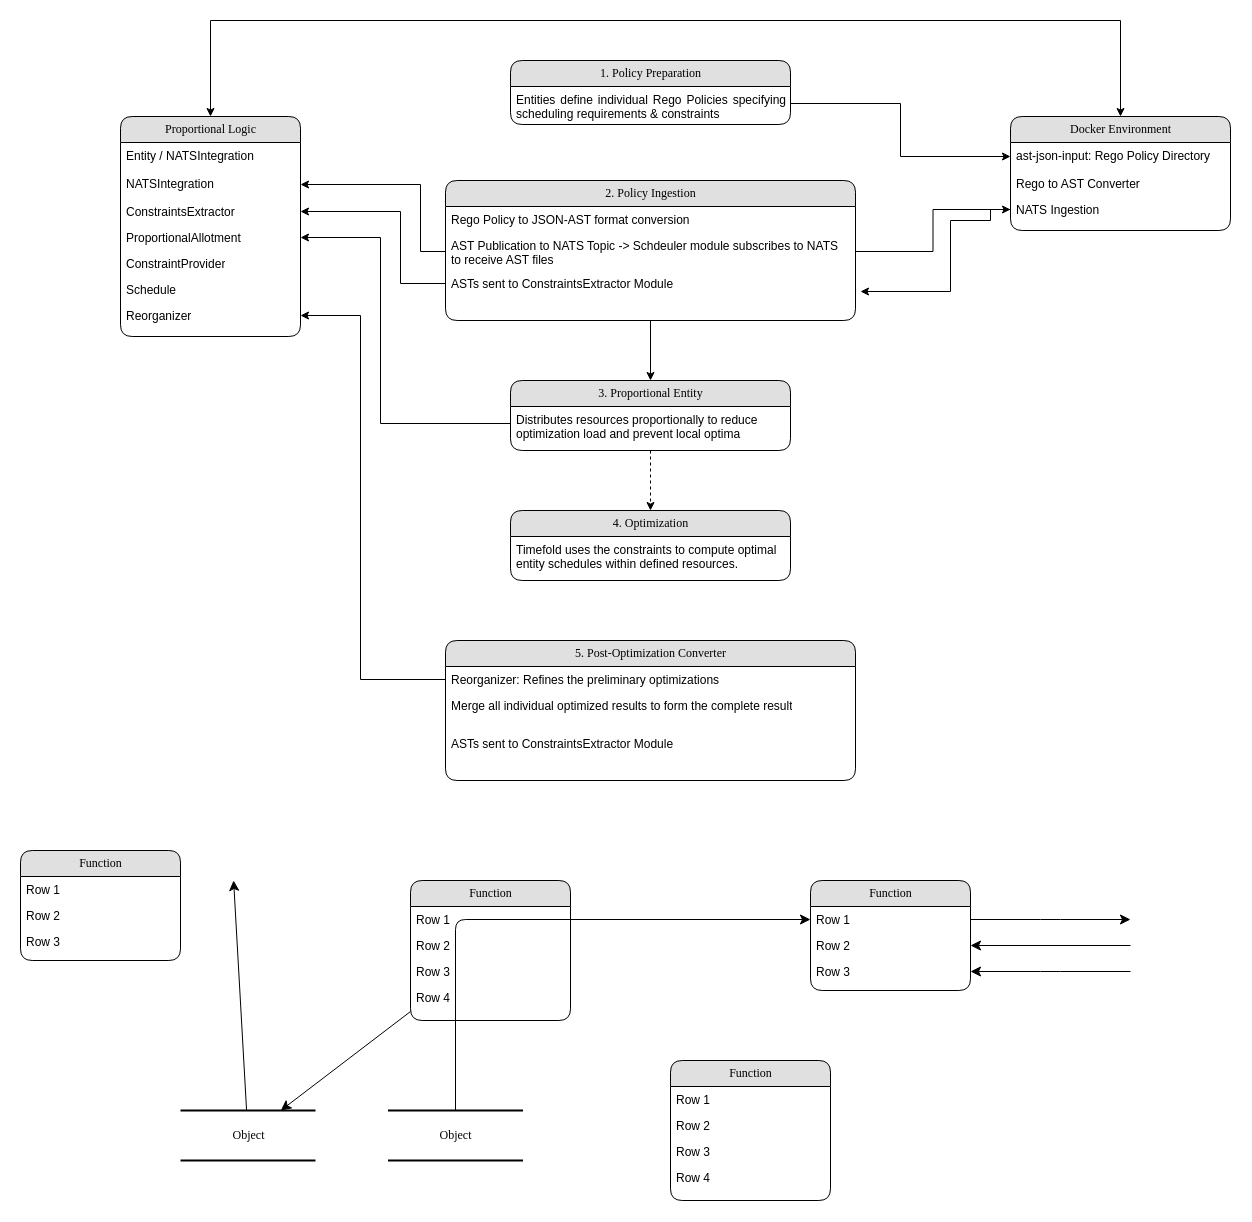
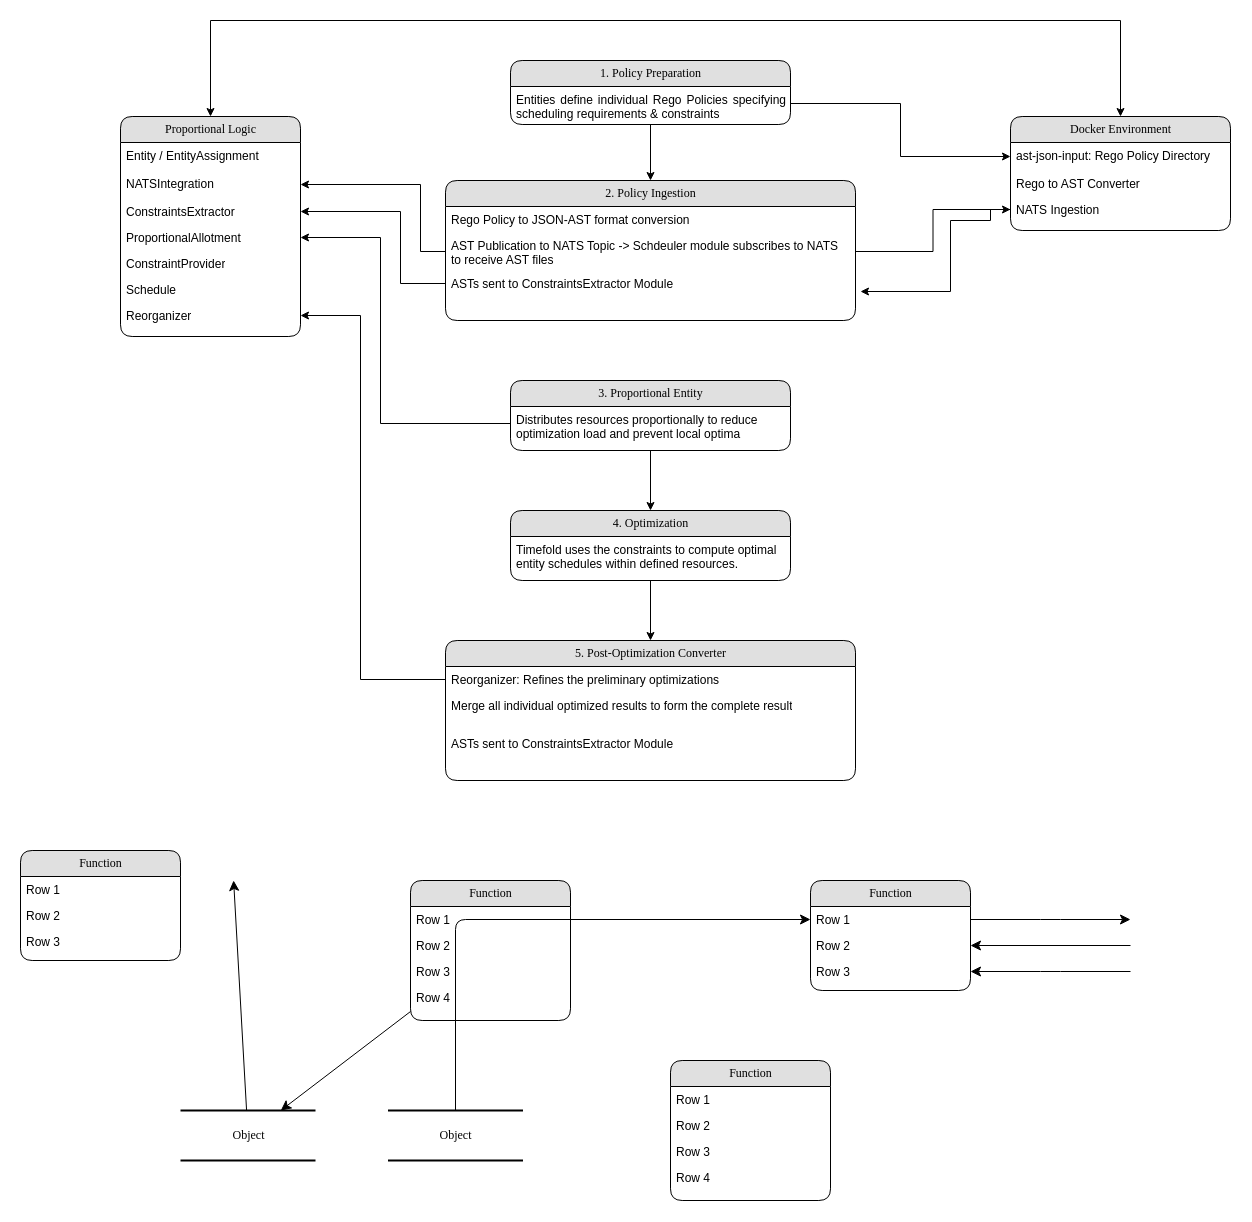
none -> (651, 149)
(201, 157) -> (203, 157)
(651, 347) -> none
(651, 478) -> (651, 478)
none -> (651, 607)
